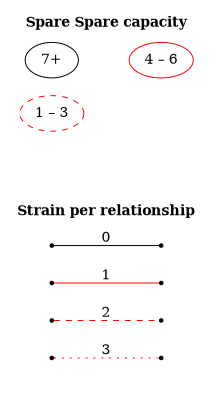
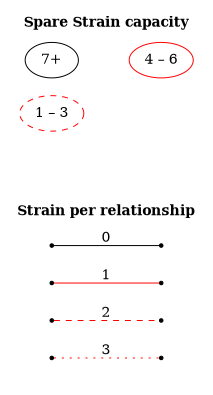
(106, 23) -> (106, 23)
